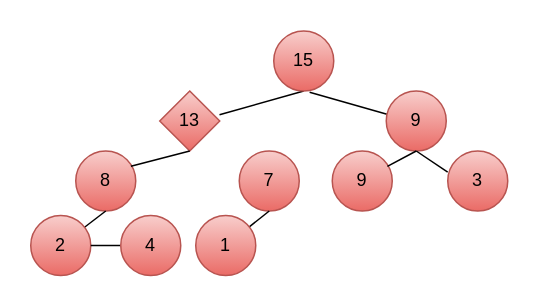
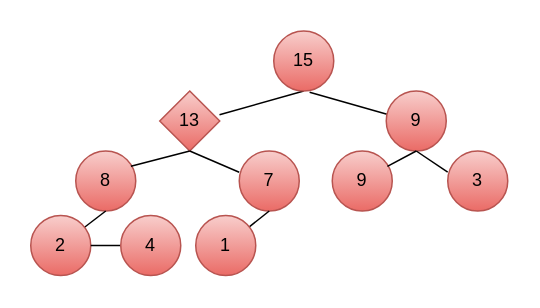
none -> (216, 162)
